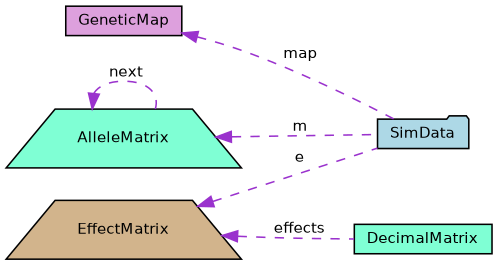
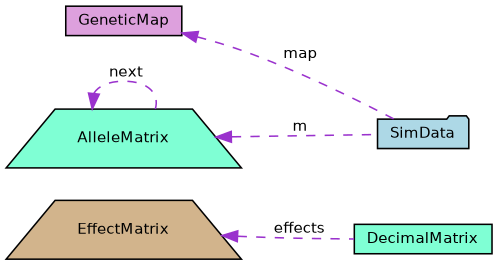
(295, 175) -> none
